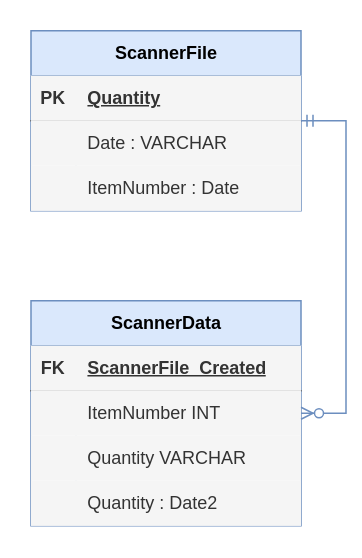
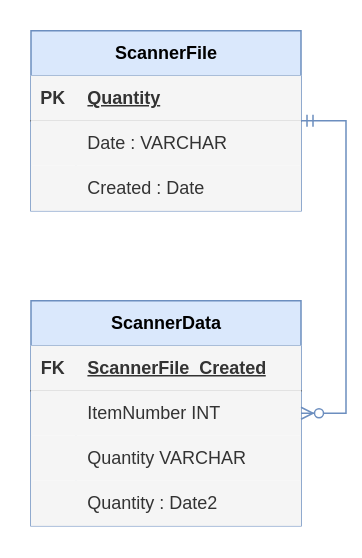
(166, 188) -> (151, 188)
